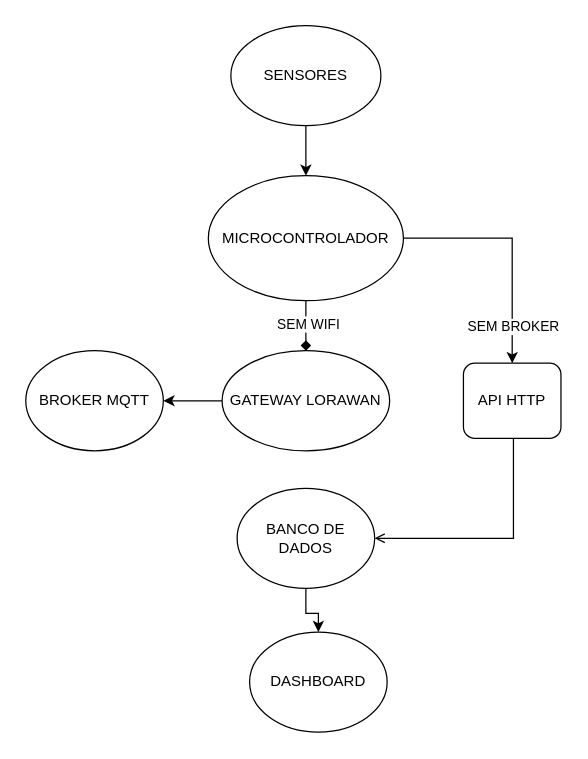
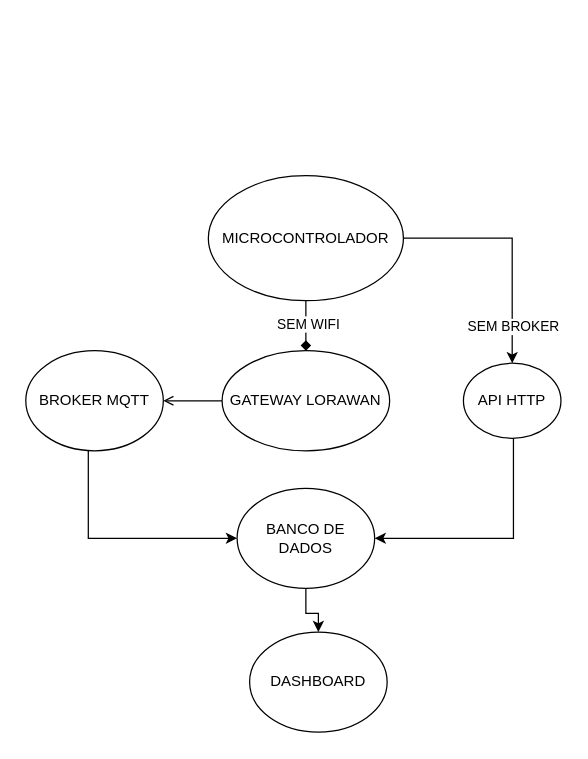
(306, 76) -> none
(306, 147) -> none
(173, 401) -> (171, 401)
(512, 401) -> (512, 401)
none -> (114, 538)
(381, 538) -> (384, 538)
